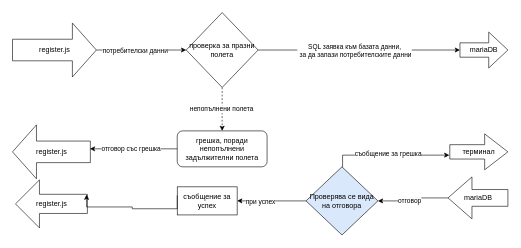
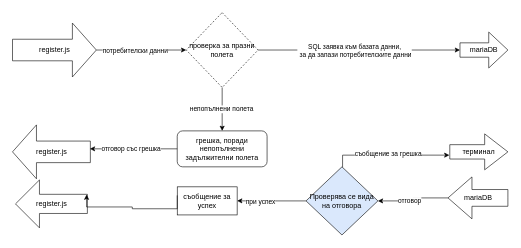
(222, 50) -> (222, 50)
(222, 106) -> (222, 106)
